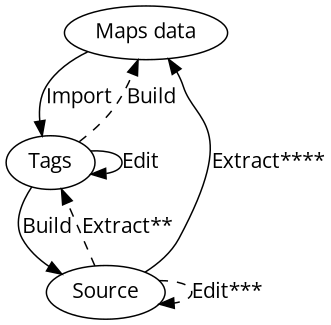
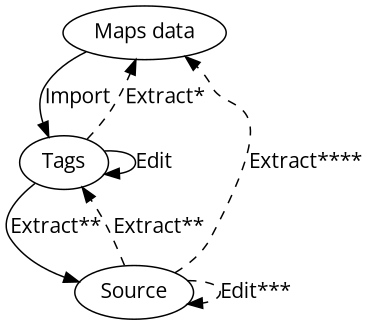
(152, 98) -> (166, 98)
(205, 178) -> (242, 169)
(48, 227) -> (56, 227)
